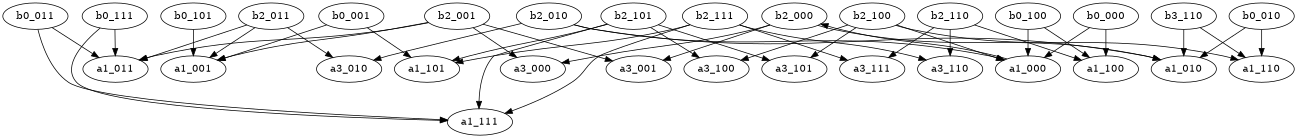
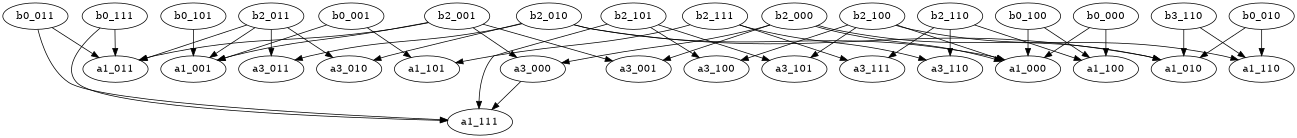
(917, 43) -> (905, 43)
(511, 46) -> none
(588, 65) -> (509, 93)
none -> (271, 69)
